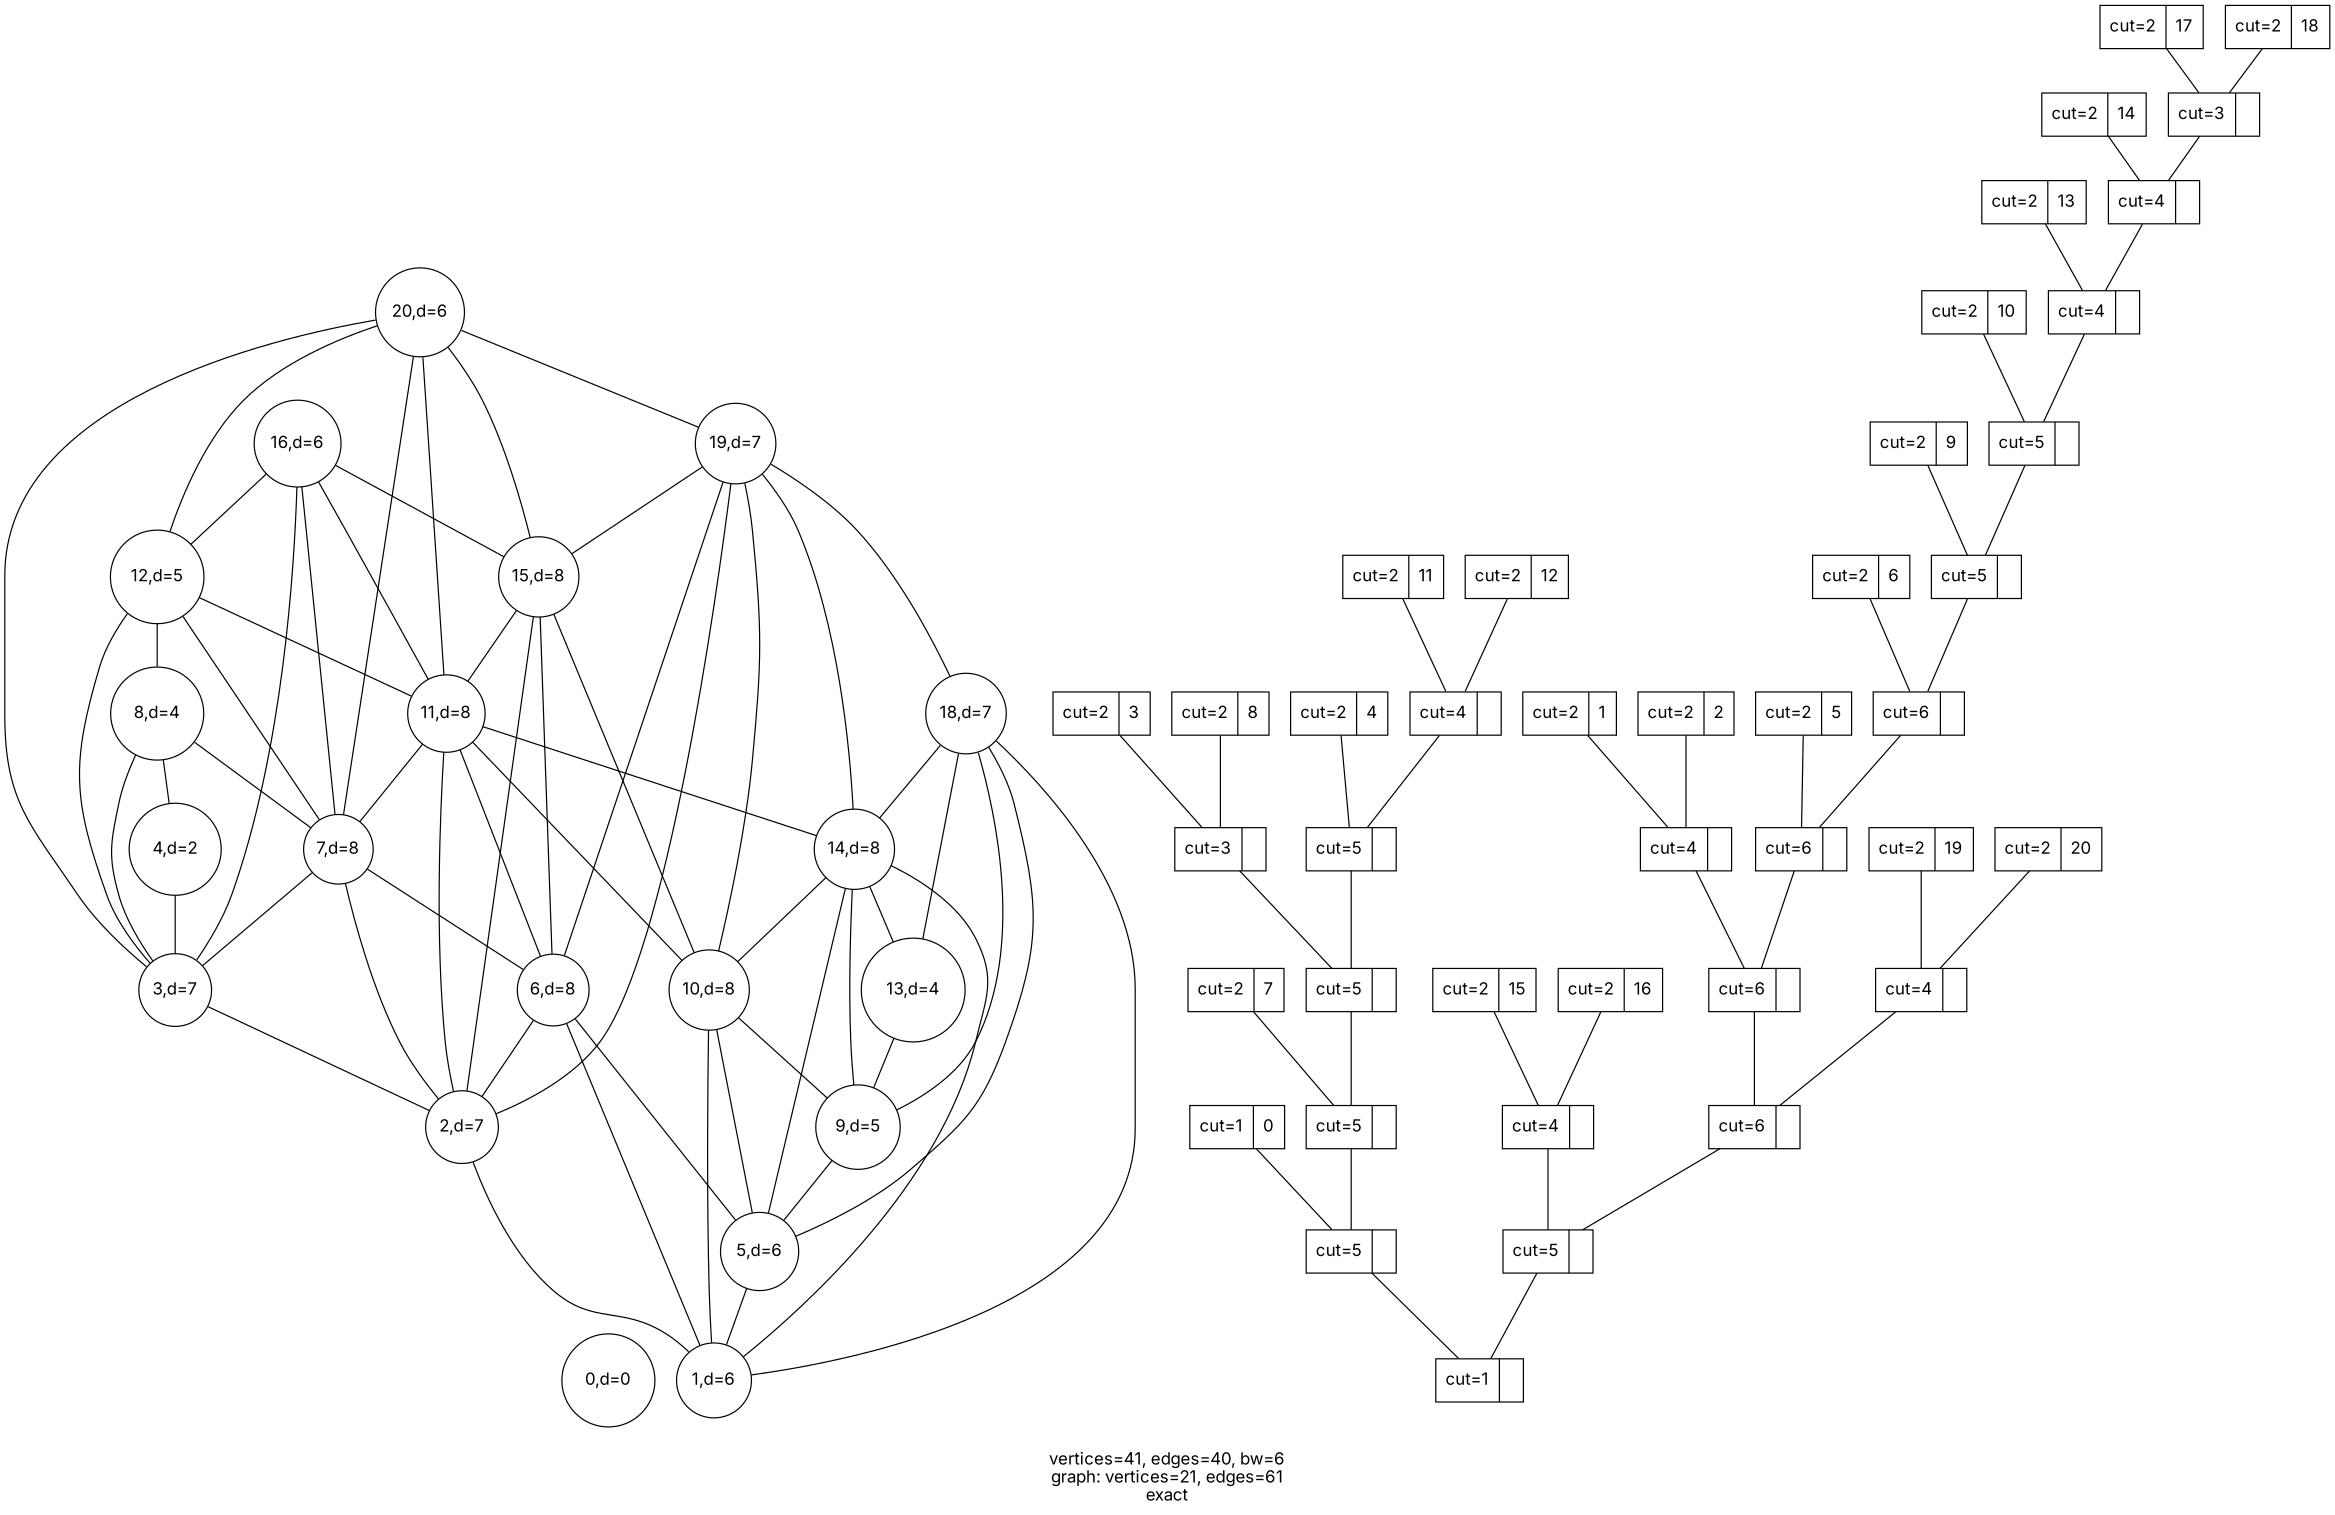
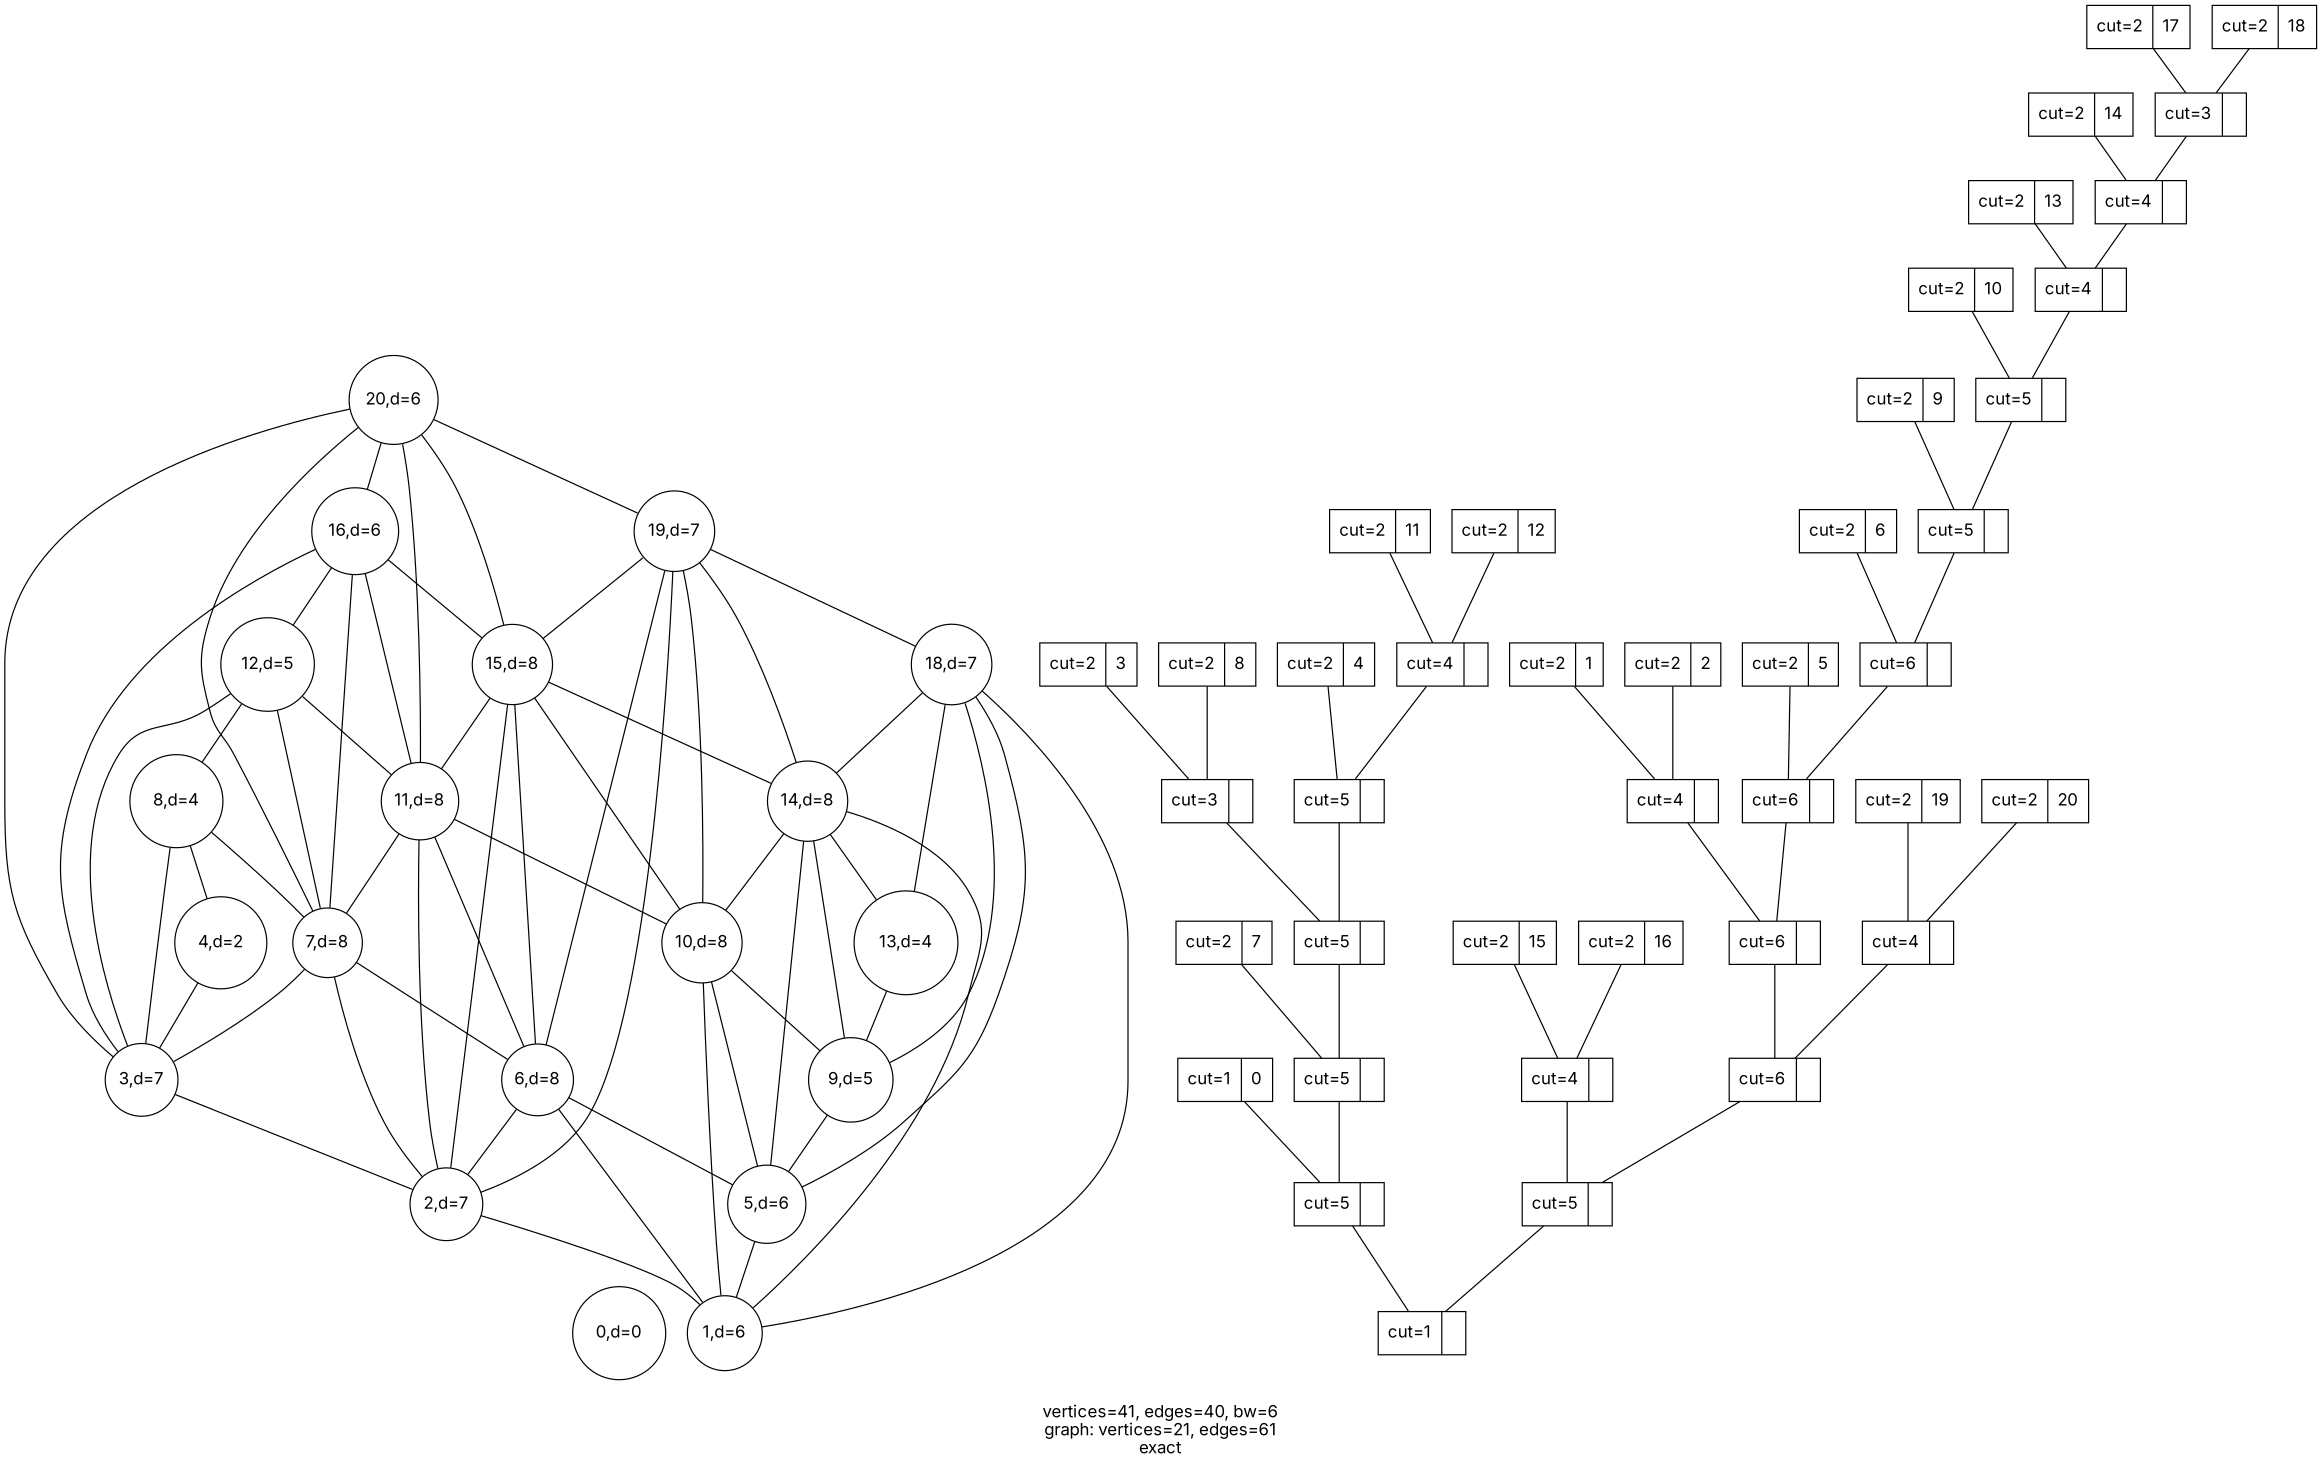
(244, 399) -> (374, 466)
(650, 781) -> (654, 730)
